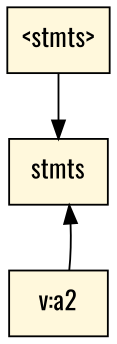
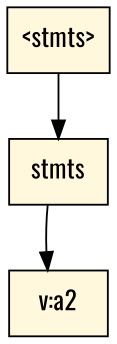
(71, 247) -> (46, 229)
